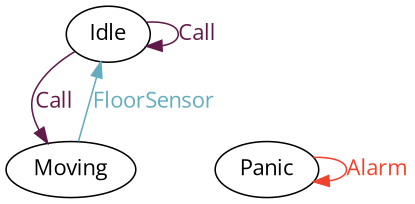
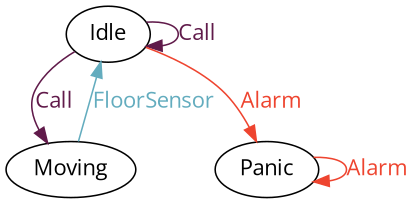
none -> (206, 77)
